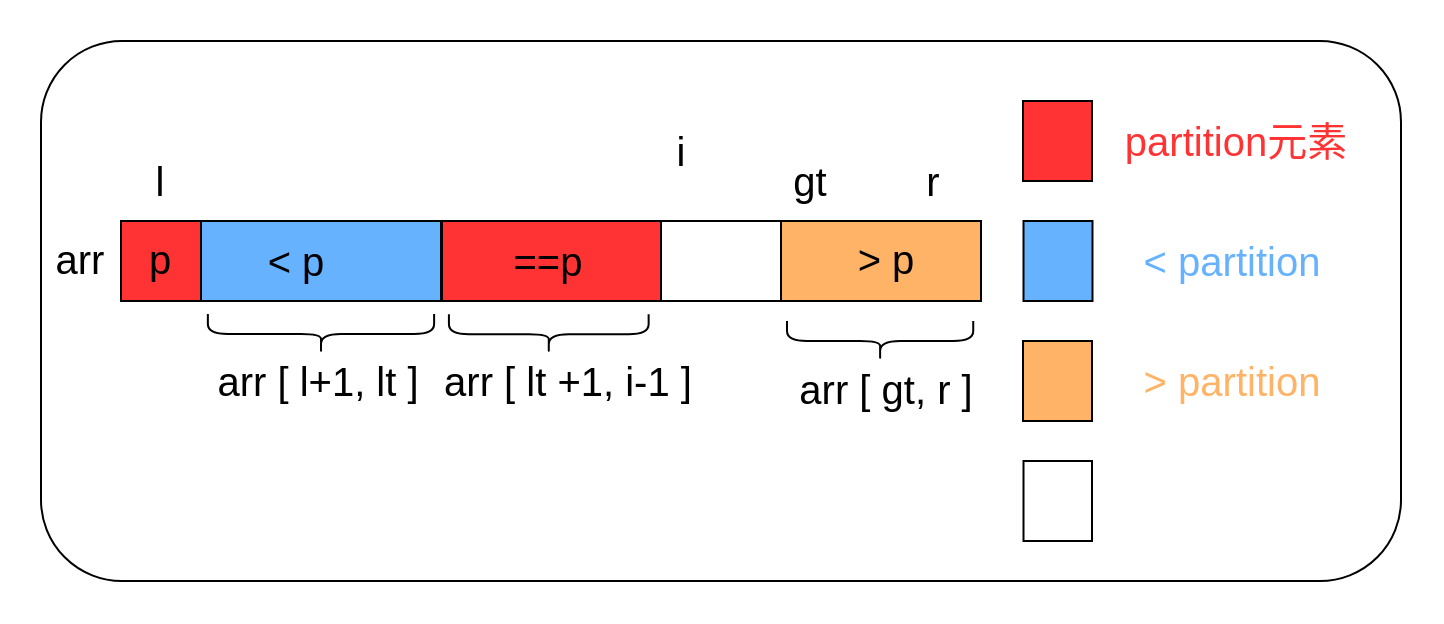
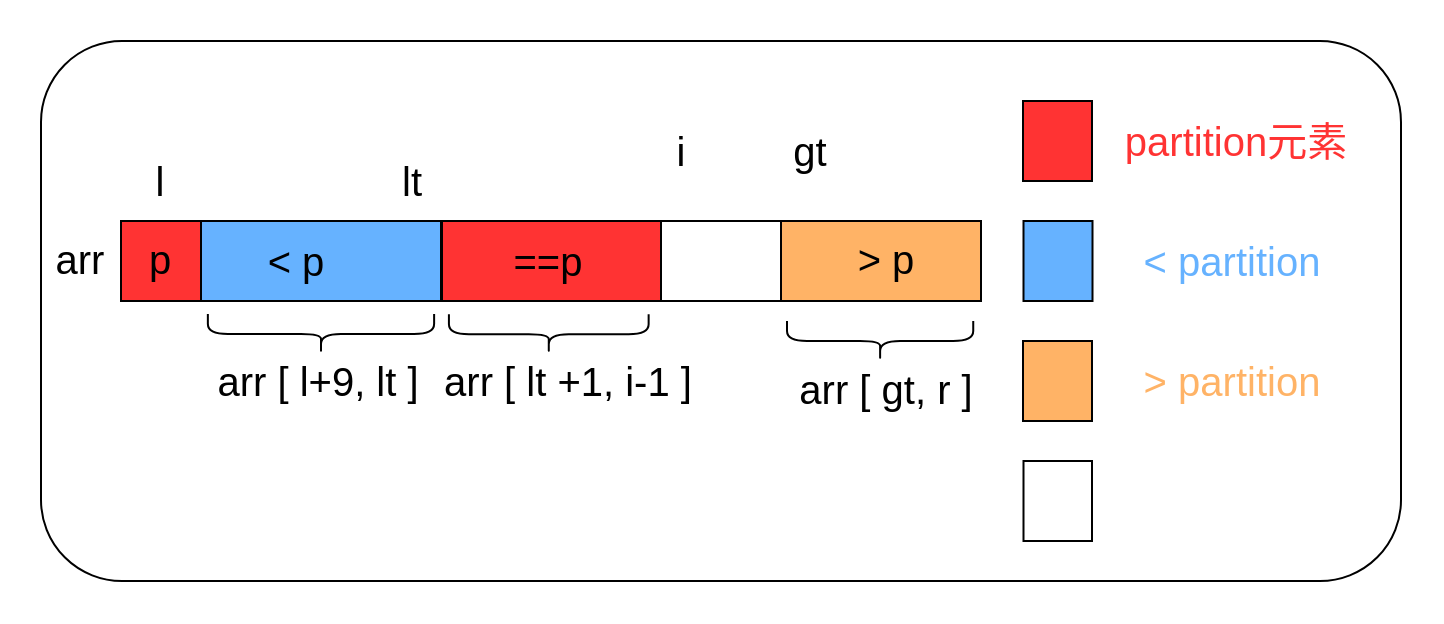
none -> (413, 181)
(811, 181) -> (811, 151)
(934, 181) -> none
(319, 381) -> (319, 381)
